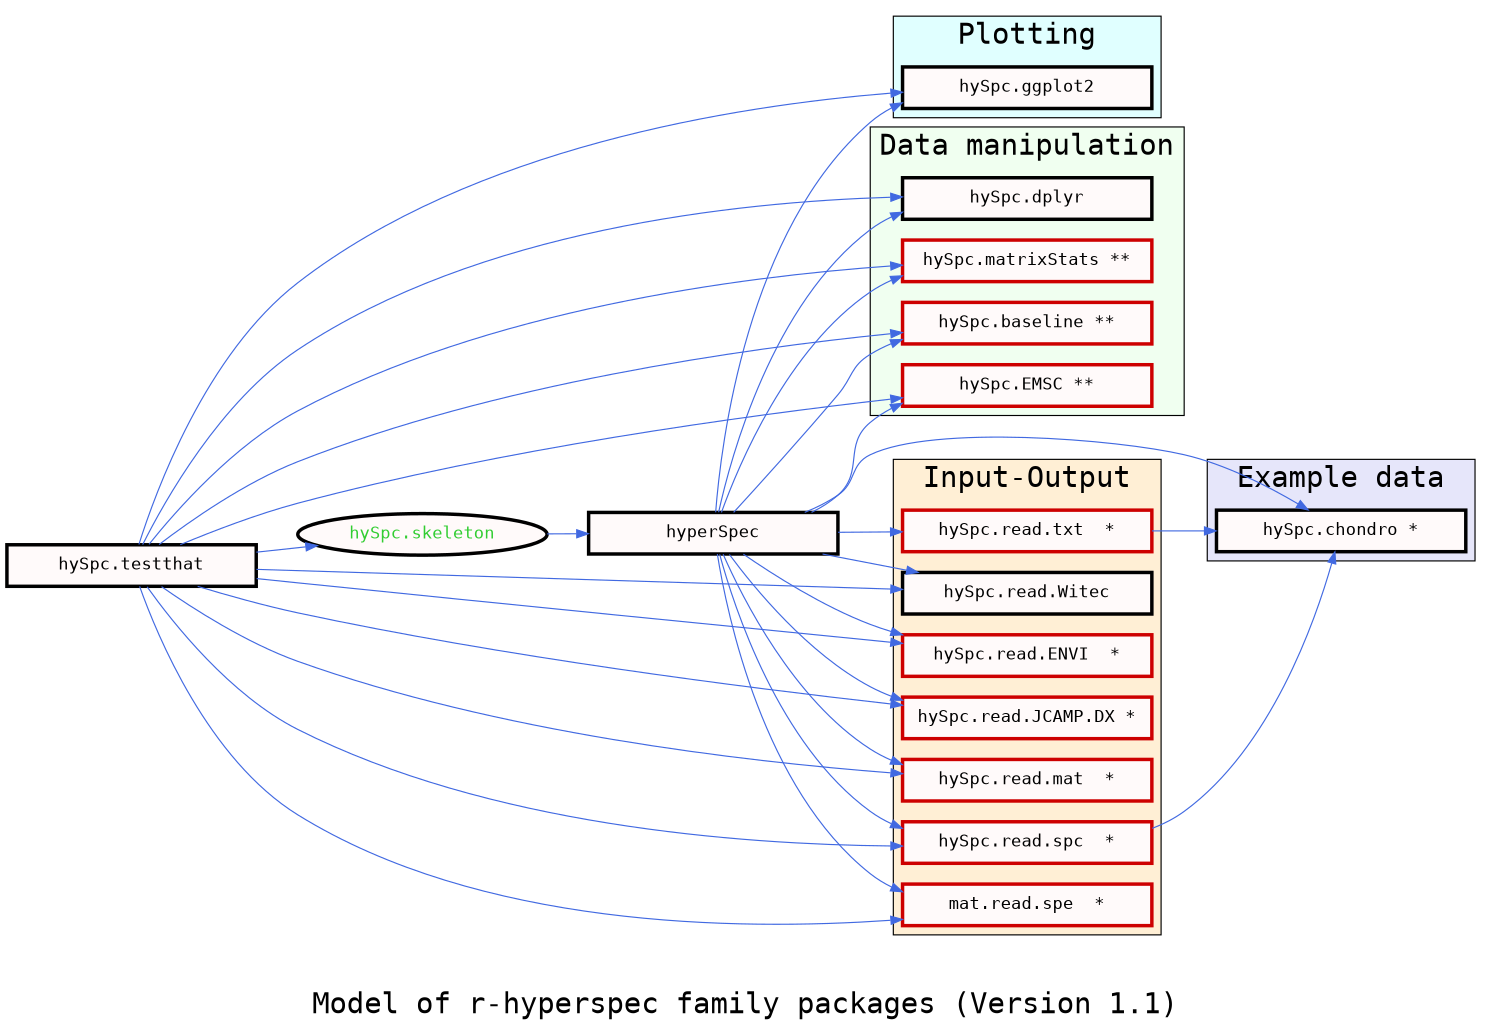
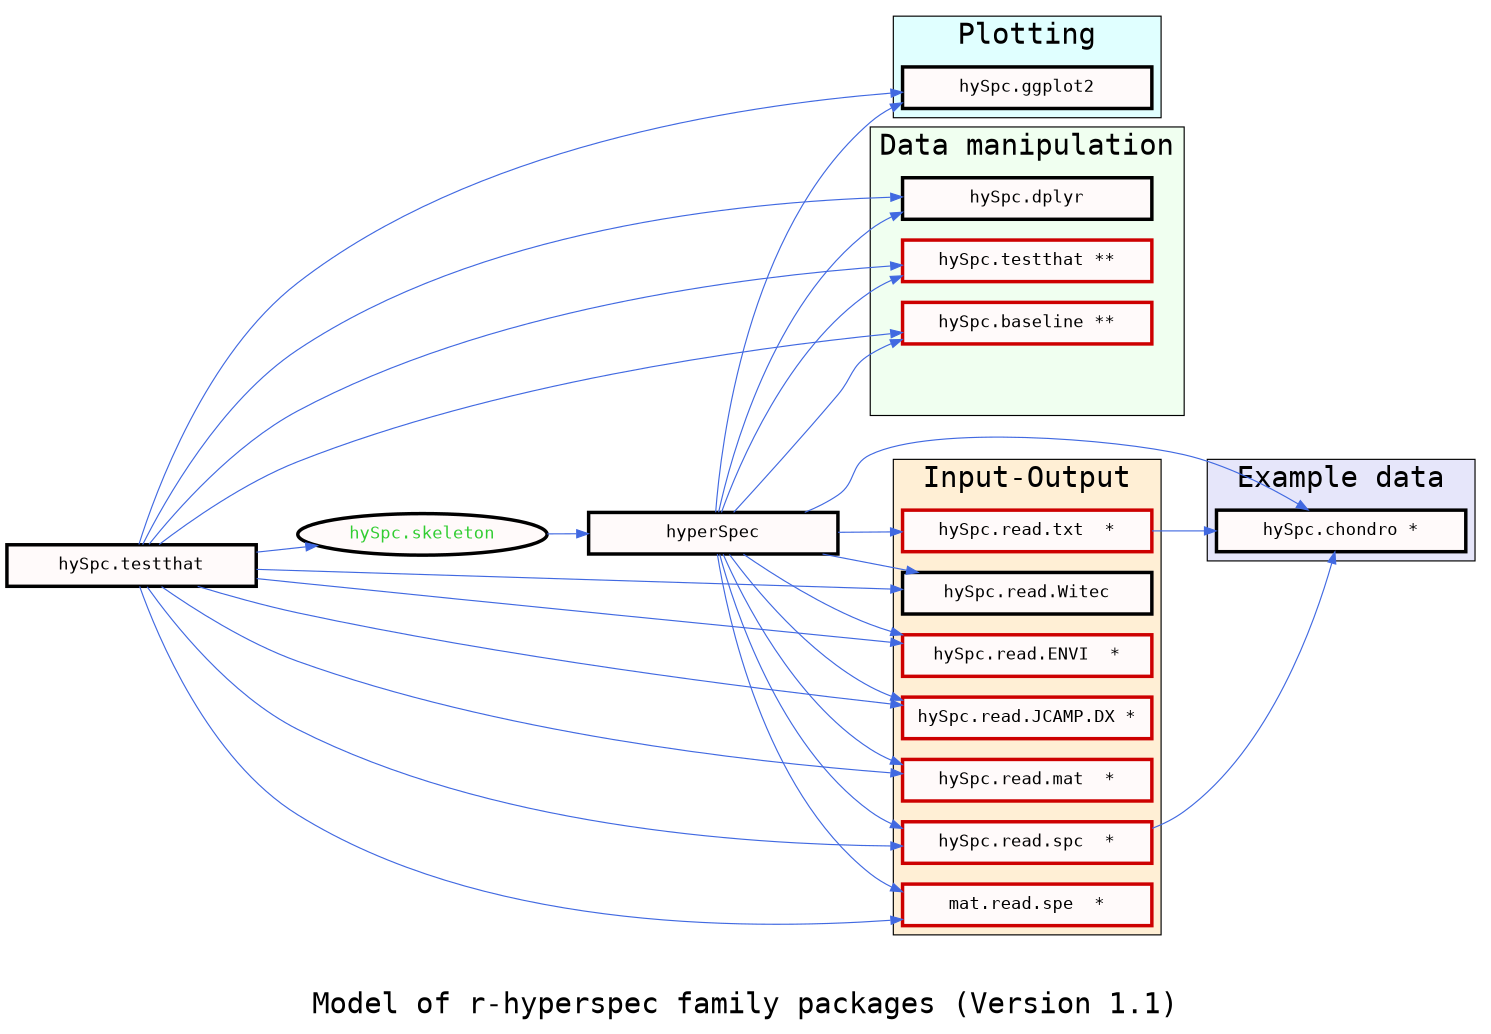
(1027, 261) -> (1027, 261)
(1027, 385) -> none
